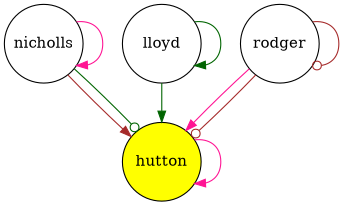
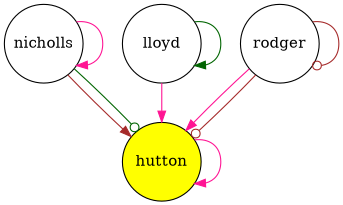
(162, 97) -> (162, 97)
